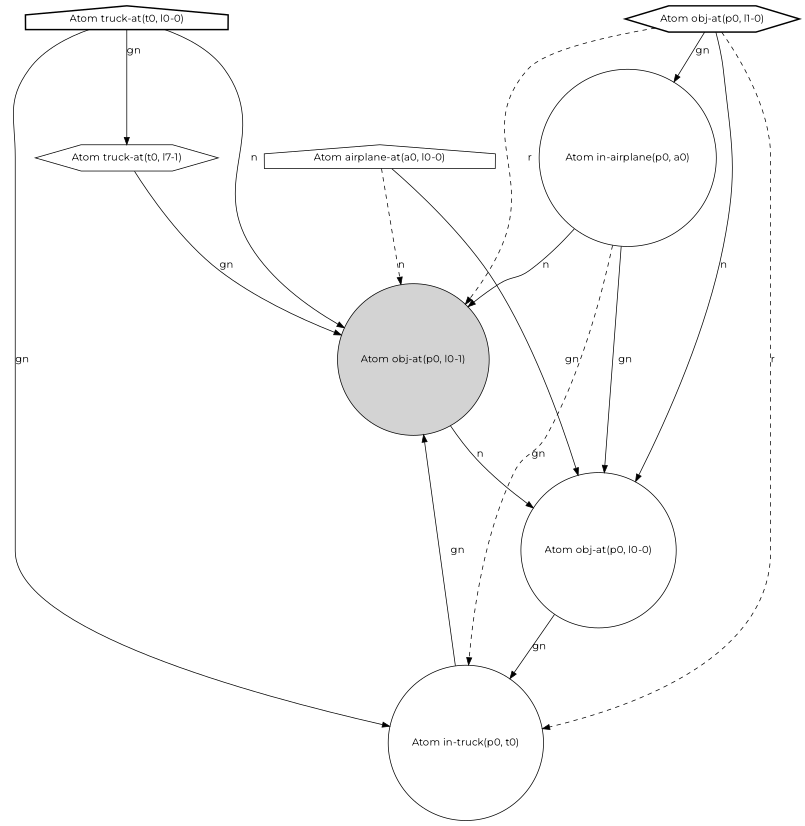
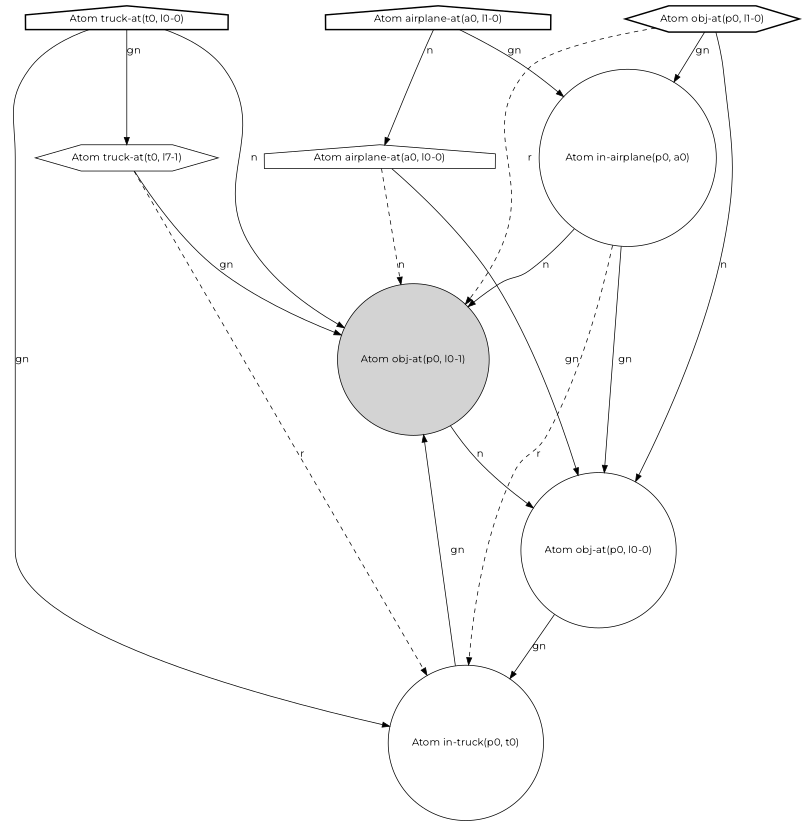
none -> (438, 19)
(771, 438) -> (279, 420)
(539, 454) -> (539, 454)
